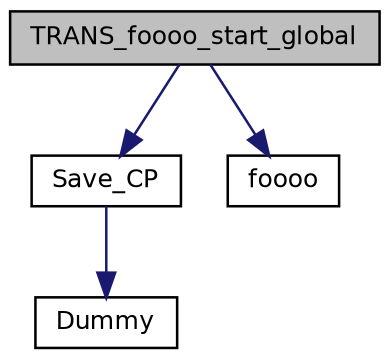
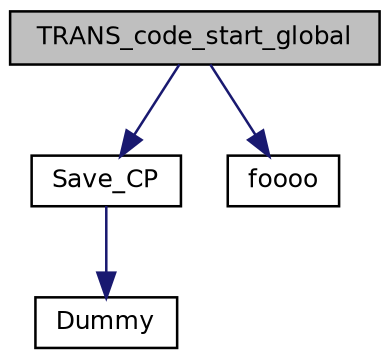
(195, 38) -> (195, 38)
